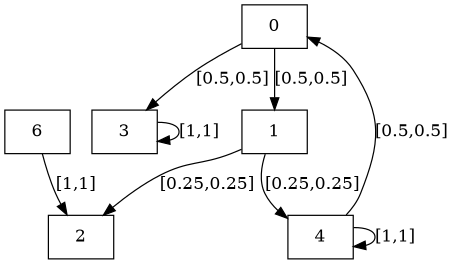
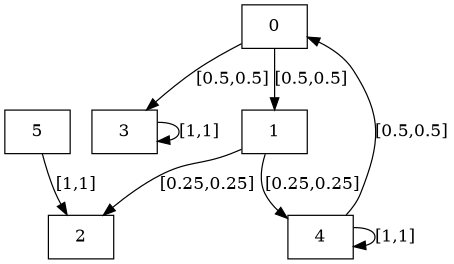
(38, 132) -> (38, 132)
